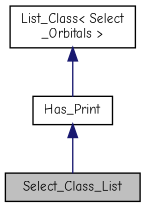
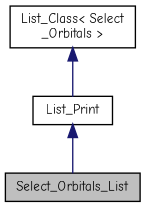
(73, 110) -> (73, 110)
(73, 187) -> (73, 187)
